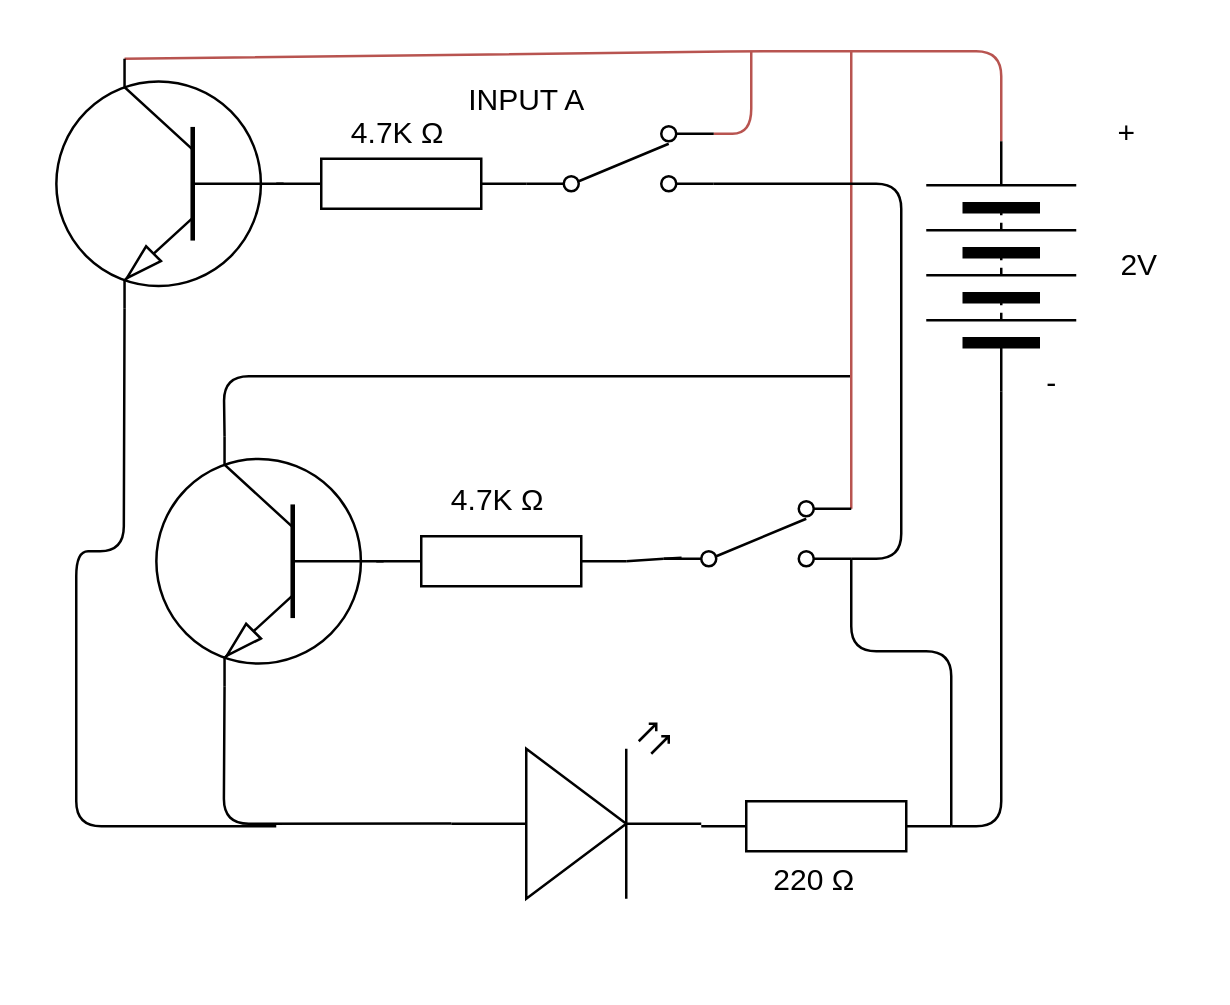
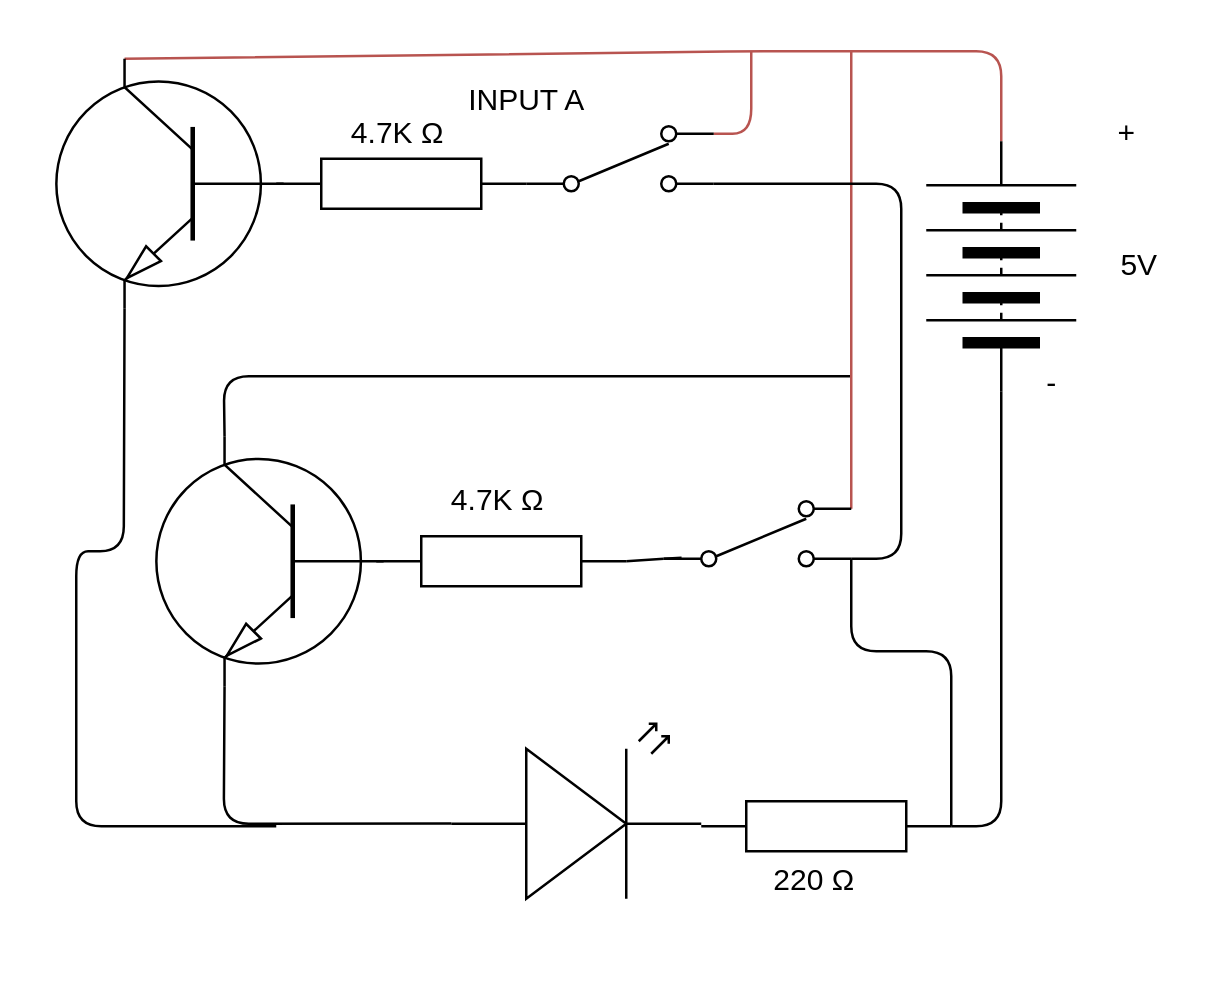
(1140, 266) -> (1140, 266)
